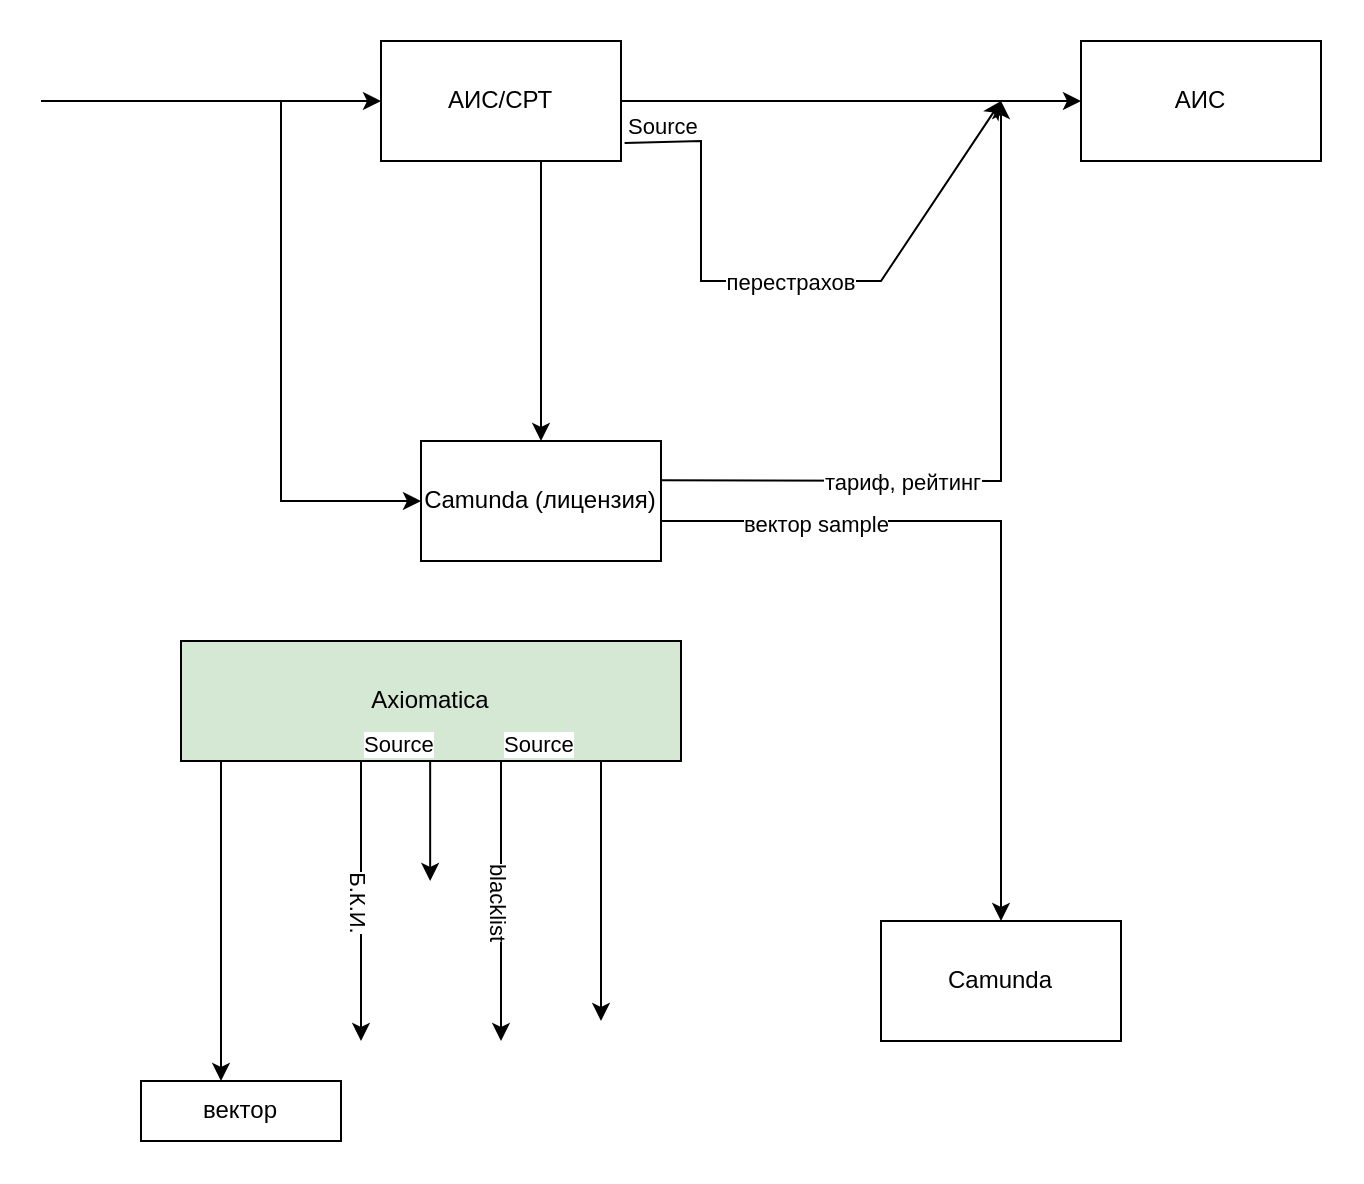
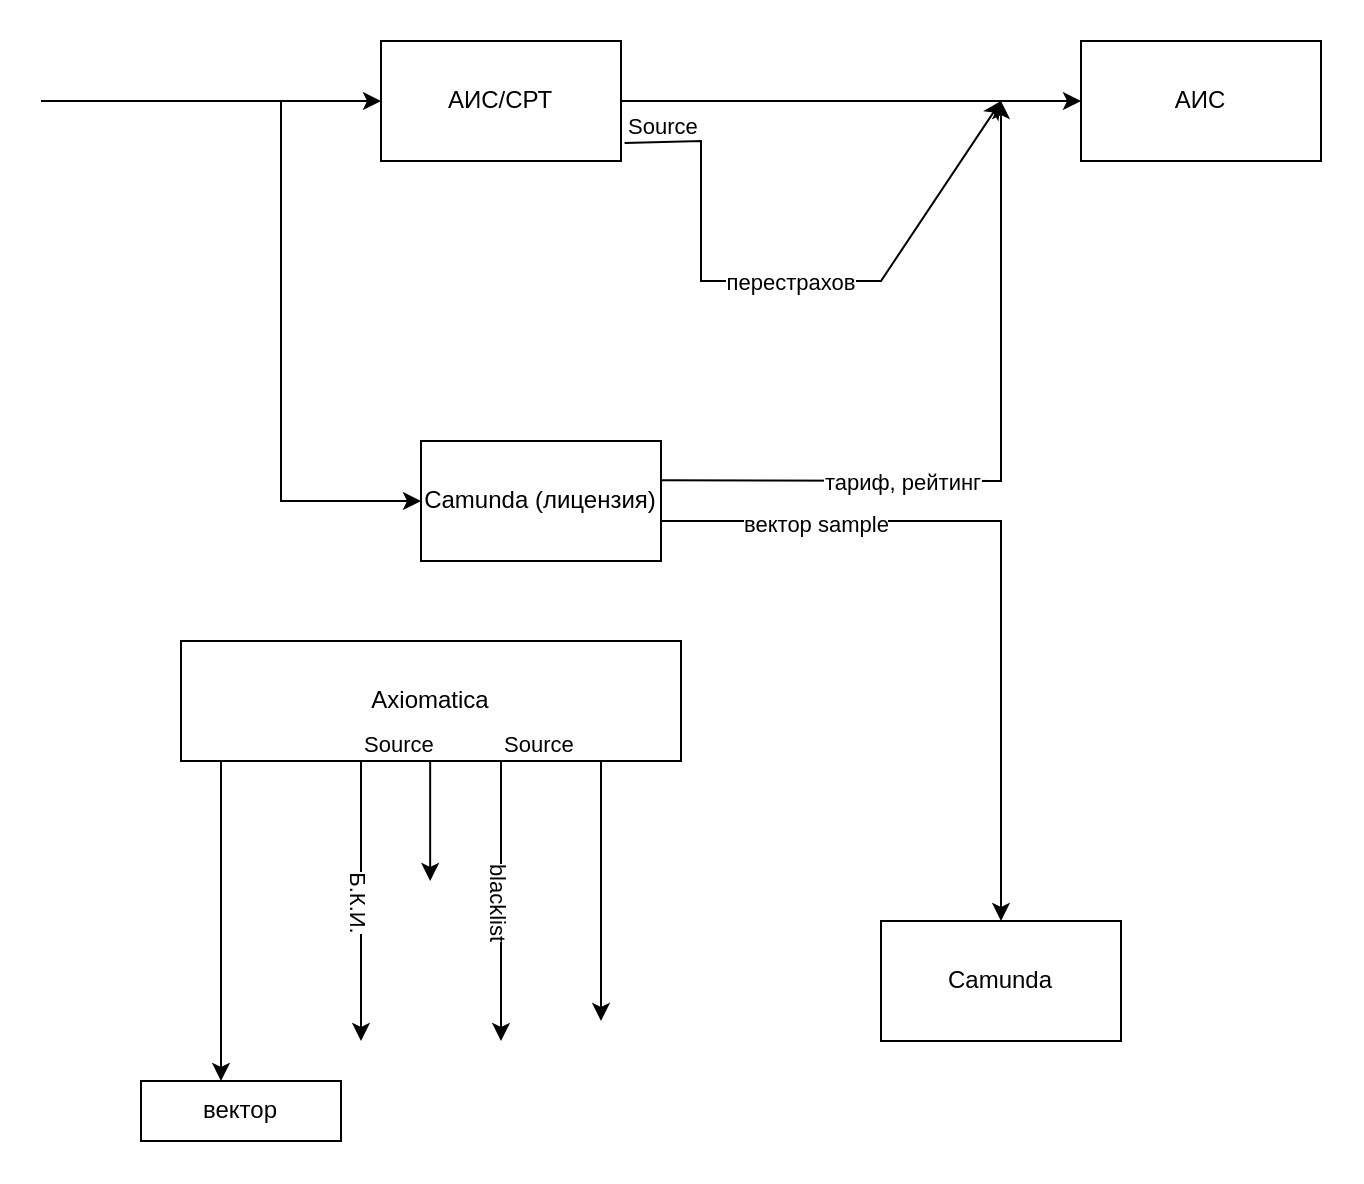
(541, 294) -> none
(431, 701) -> (431, 701)
